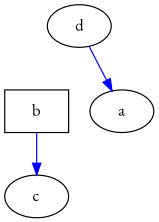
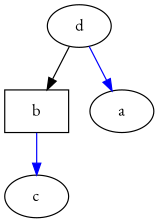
none -> (61, 63)
